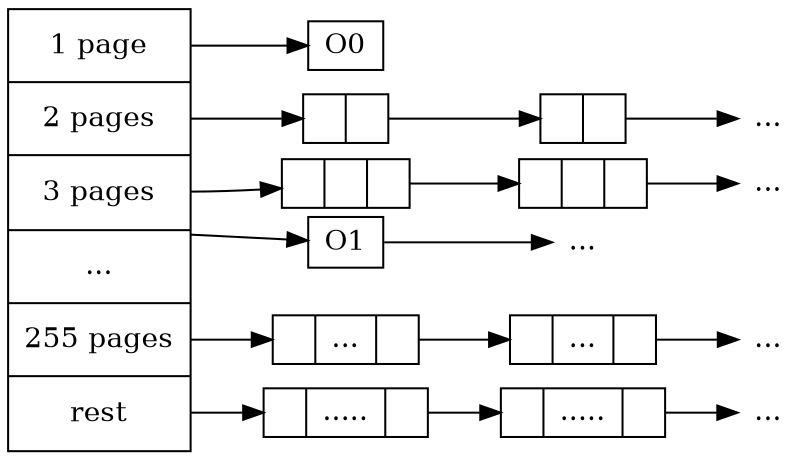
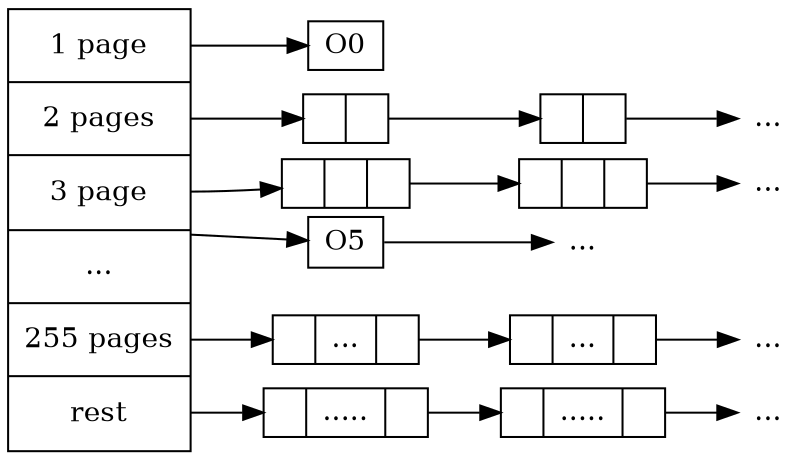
(99, 192) -> (99, 192)
(346, 242) -> (346, 242)
